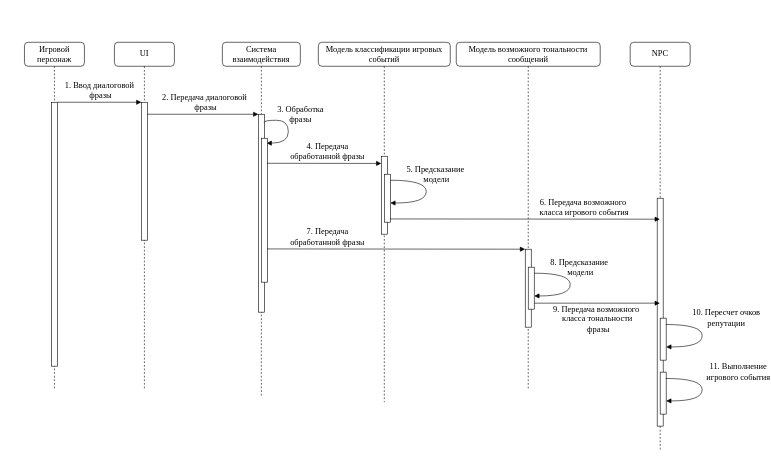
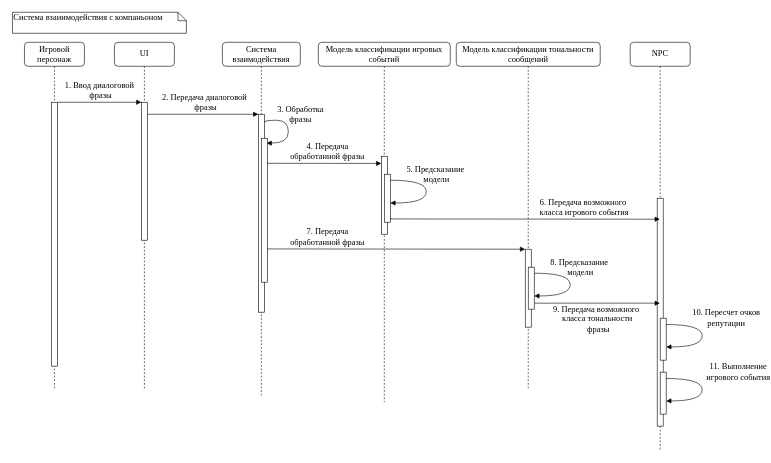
none -> (99, 23)
(528, 54) -> (528, 54)
